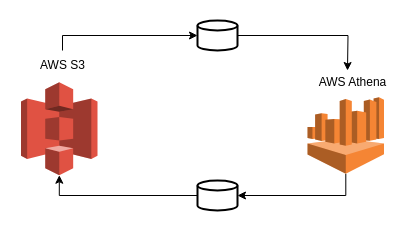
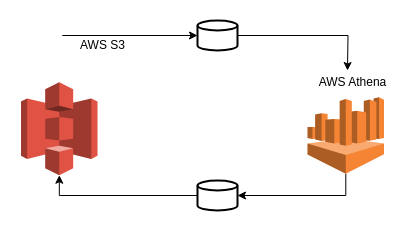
(63, 66) -> (103, 46)
